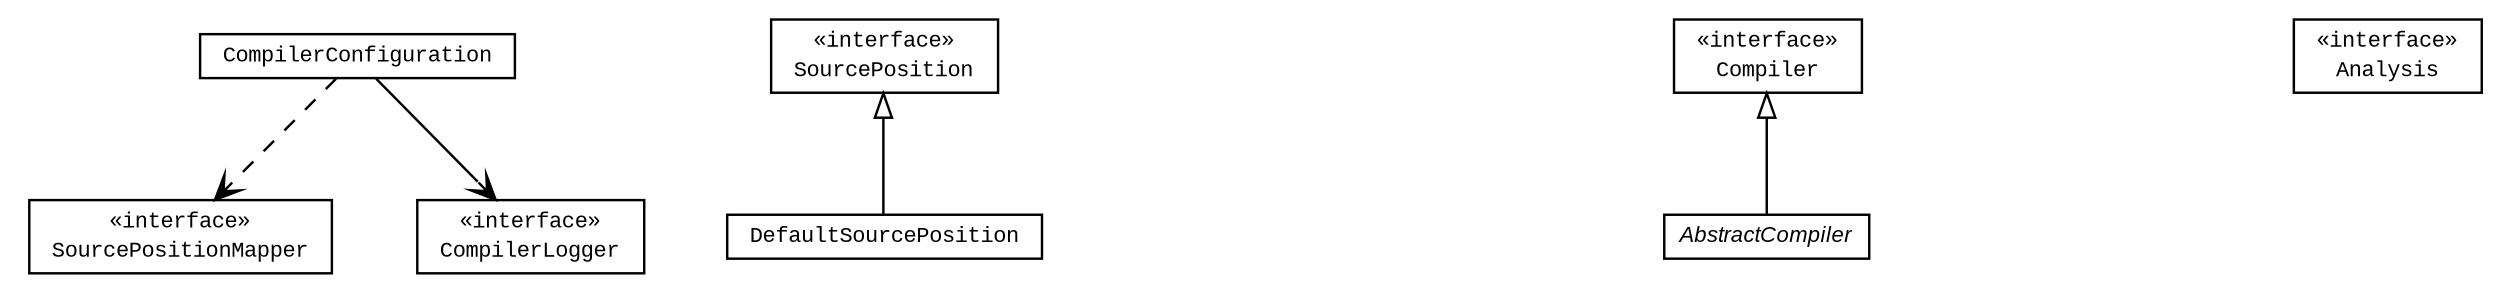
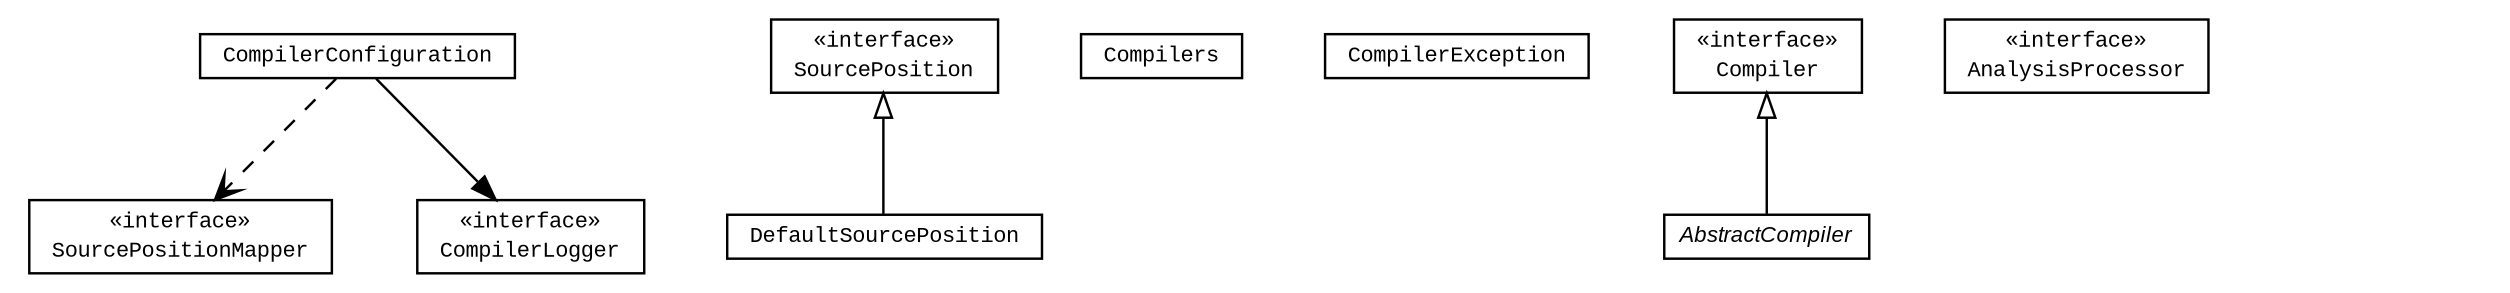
none -> (1162, 56)
none -> (1457, 56)
none -> (2077, 56)
(2387, 56) -> none
(427, 130) -> (427, 130)
